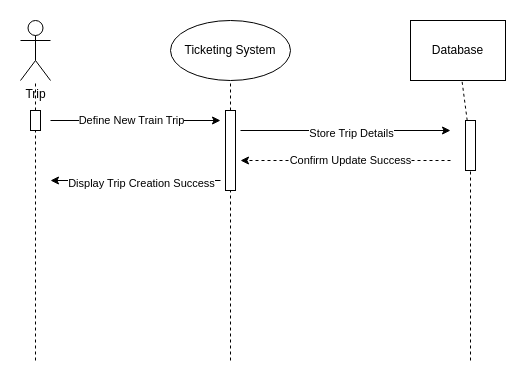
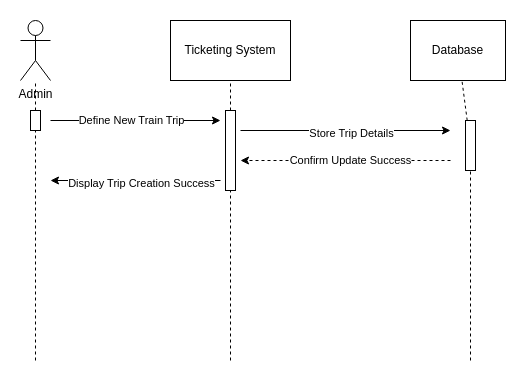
(231, 51) -> (231, 51)
(36, 95) -> (36, 95)
